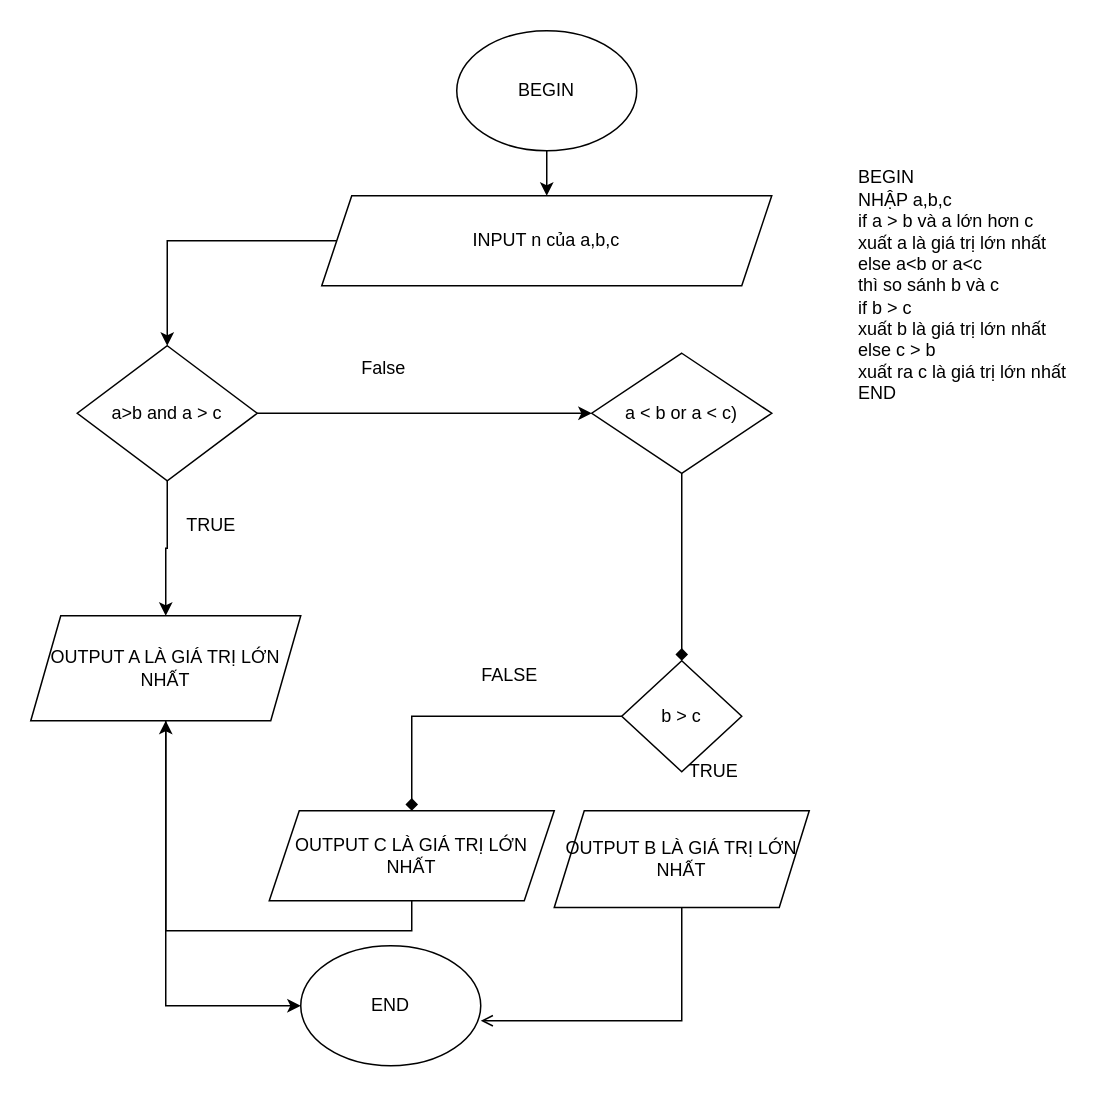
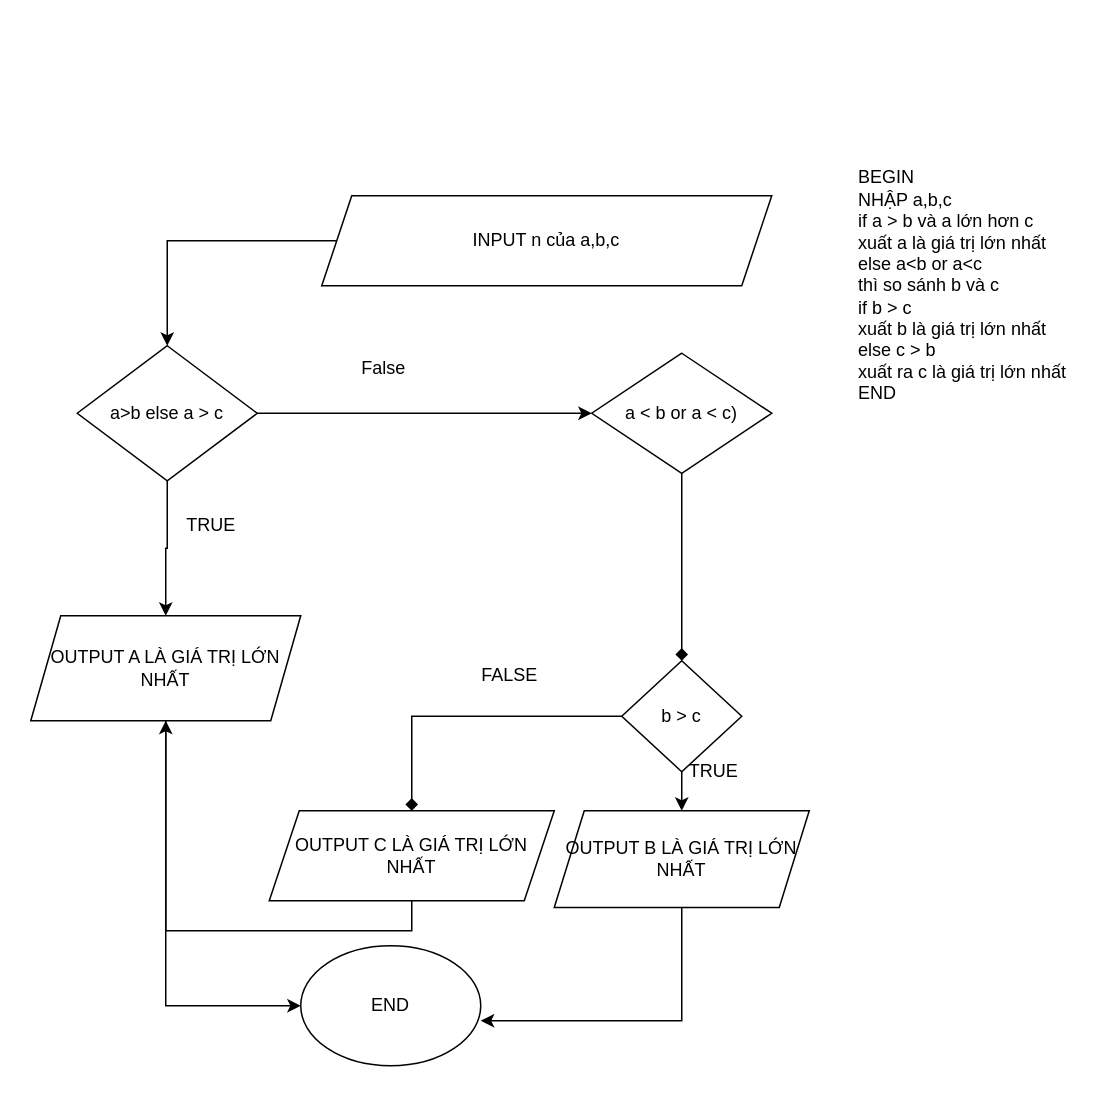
(547, 91) -> none
(547, 179) -> none
(167, 413) -> (167, 413)
none -> (682, 786)
(489, 1021) -> (492, 1021)
